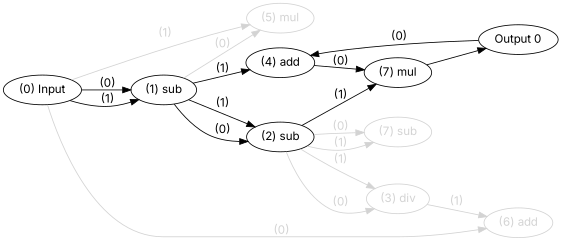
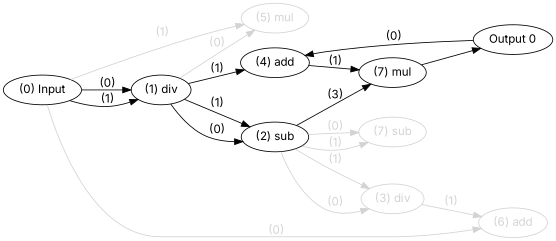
(339, 61) -> (334, 61)
(164, 90) -> (161, 90)
(339, 95) -> (334, 95)
